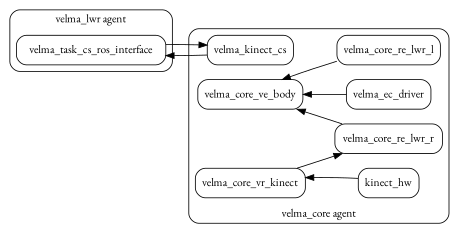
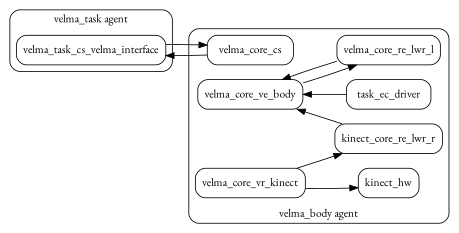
(91, 19) -> (91, 19)
(91, 50) -> (91, 50)
(250, 50) -> (250, 50)
none -> (326, 76)
(389, 94) -> (389, 94)
(389, 139) -> (389, 139)
(336, 178) -> (328, 189)
(319, 214) -> (319, 214)
